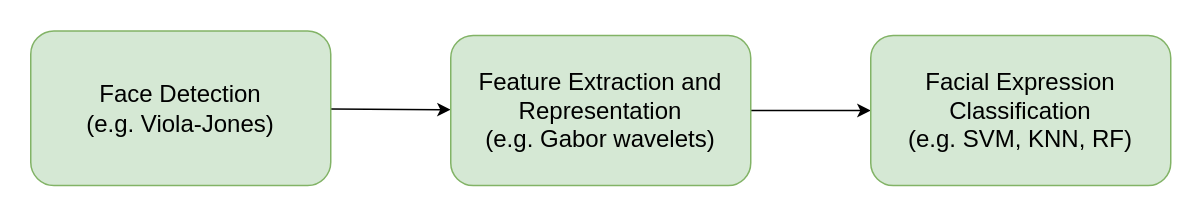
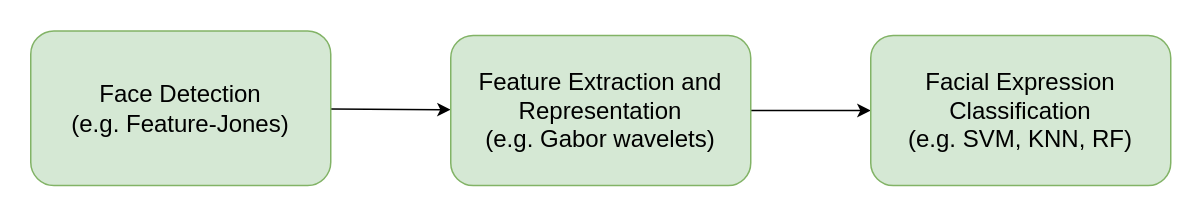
(181, 109) -> (181, 109)
